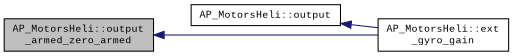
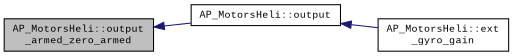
(271, 35) -> (178, 25)
